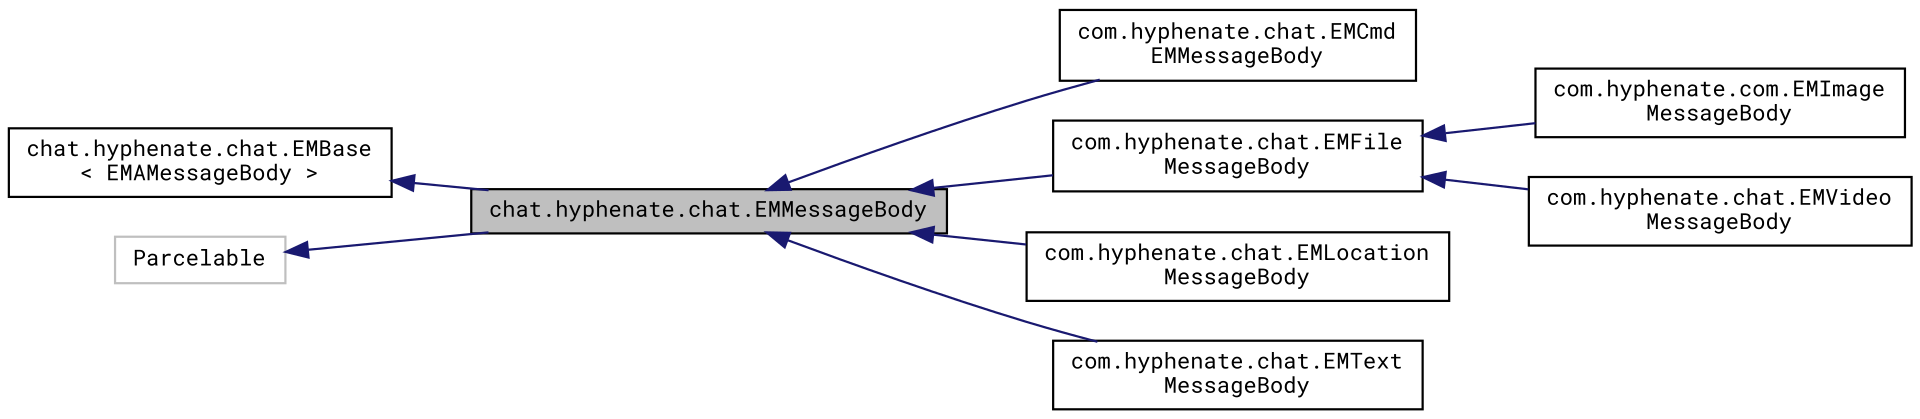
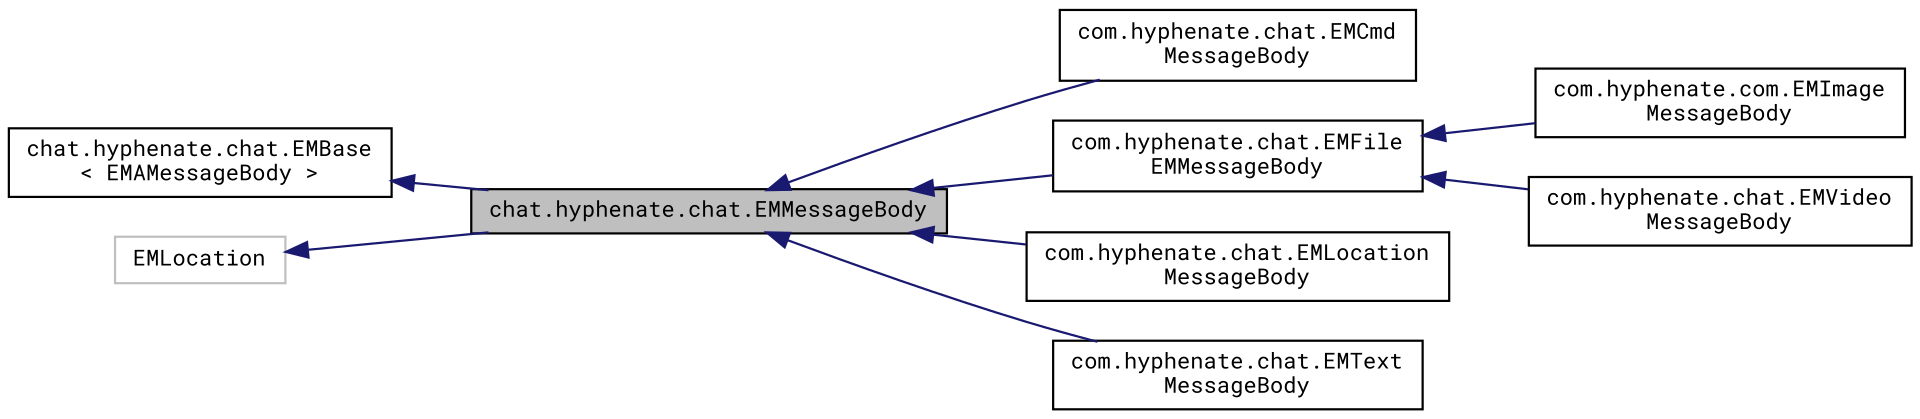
(1238, 45) -> (1238, 45)
(1238, 156) -> (1238, 156)
(200, 260) -> (200, 260)
